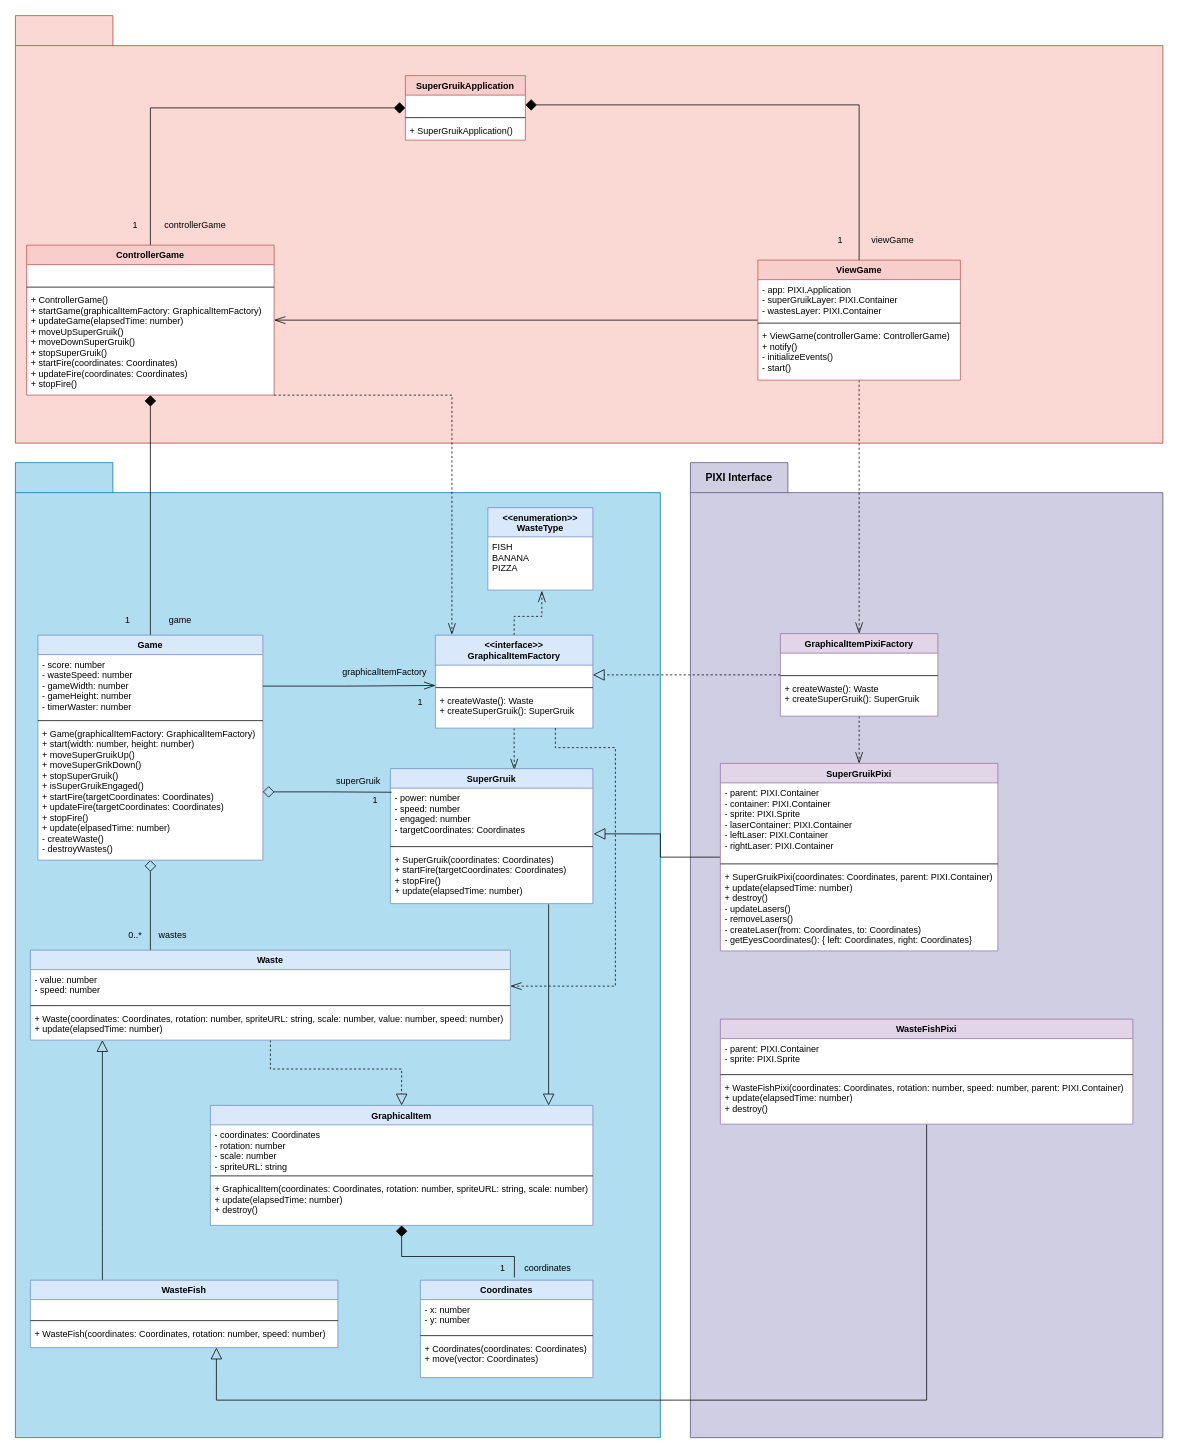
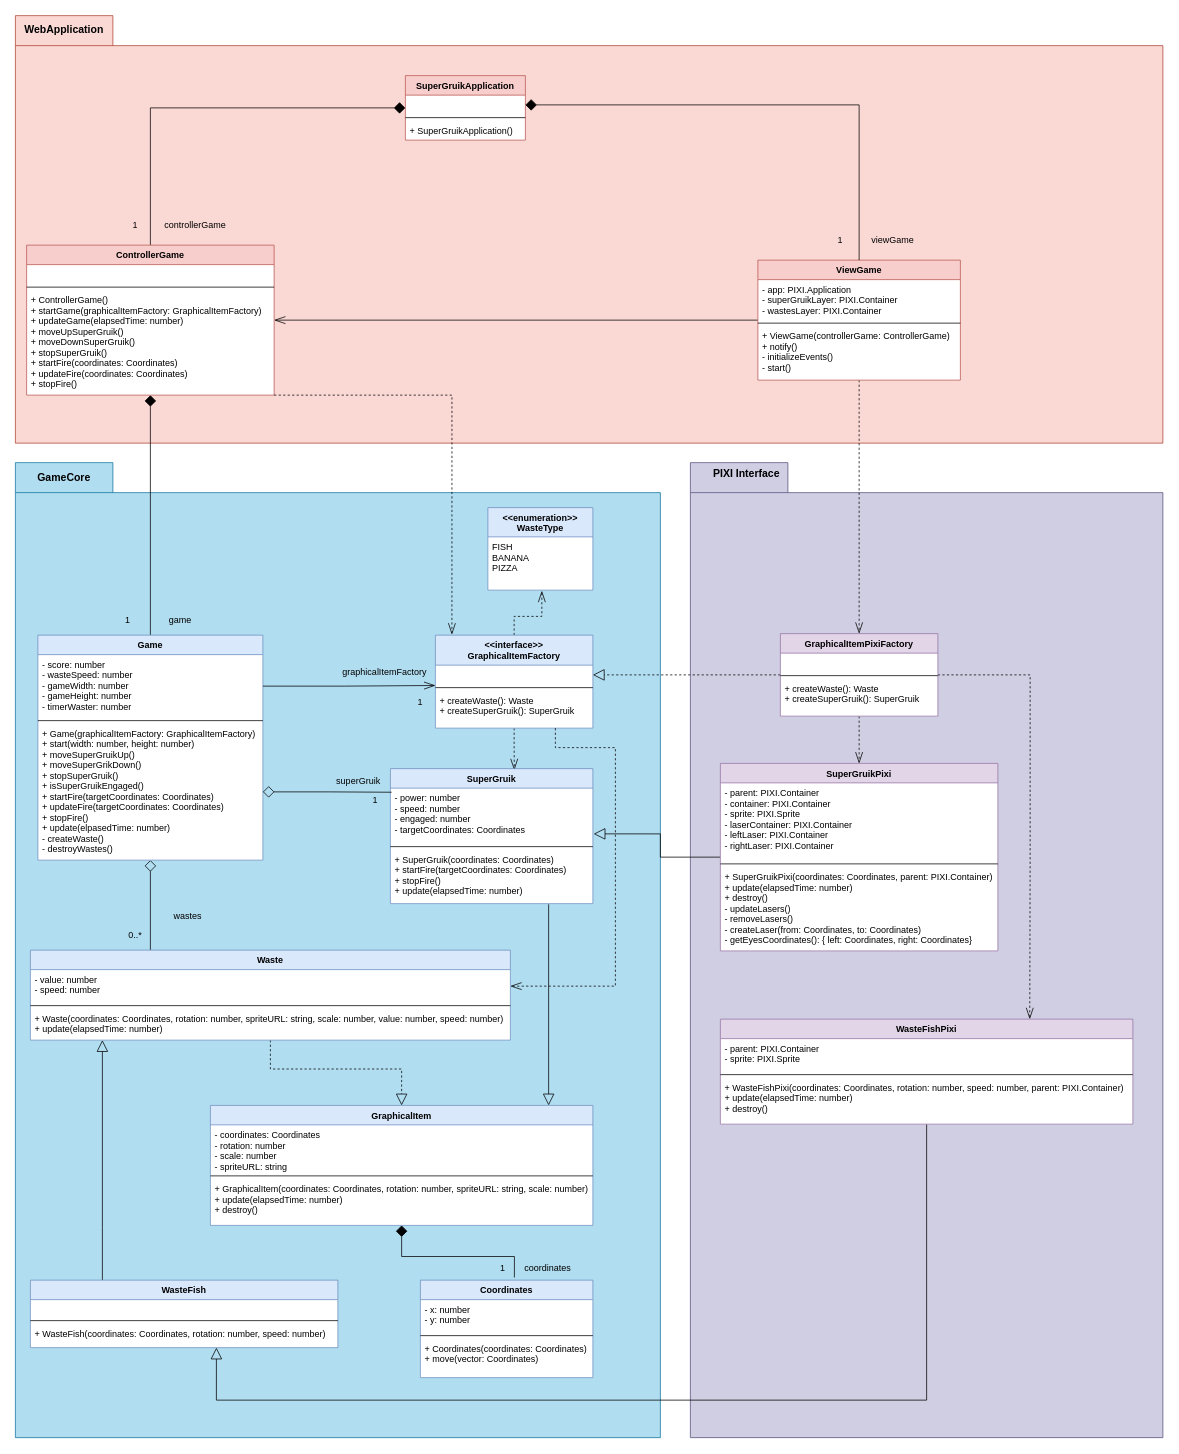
none -> (64, 30)
none -> (64, 477)
(739, 477) -> (747, 474)
none -> (1030, 735)
(173, 935) -> (188, 916)
